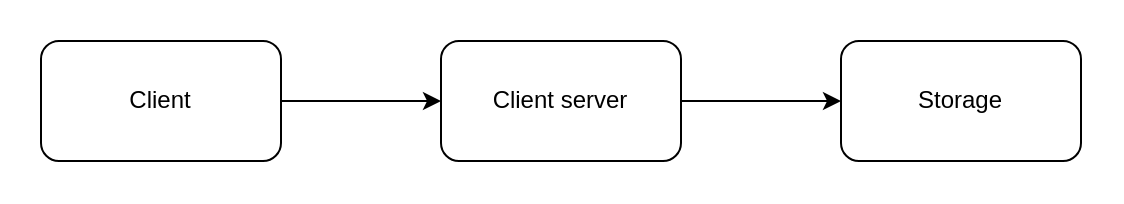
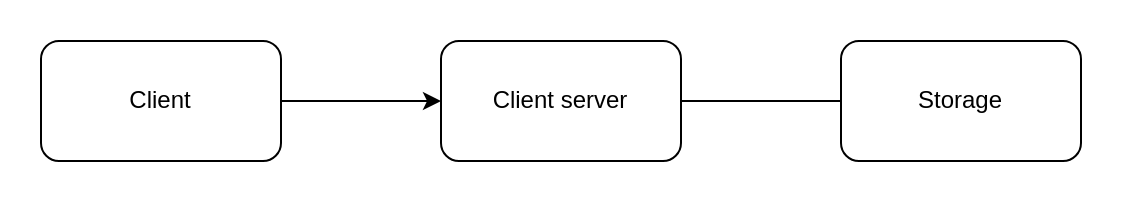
(826, 101) -> (831, 101)
